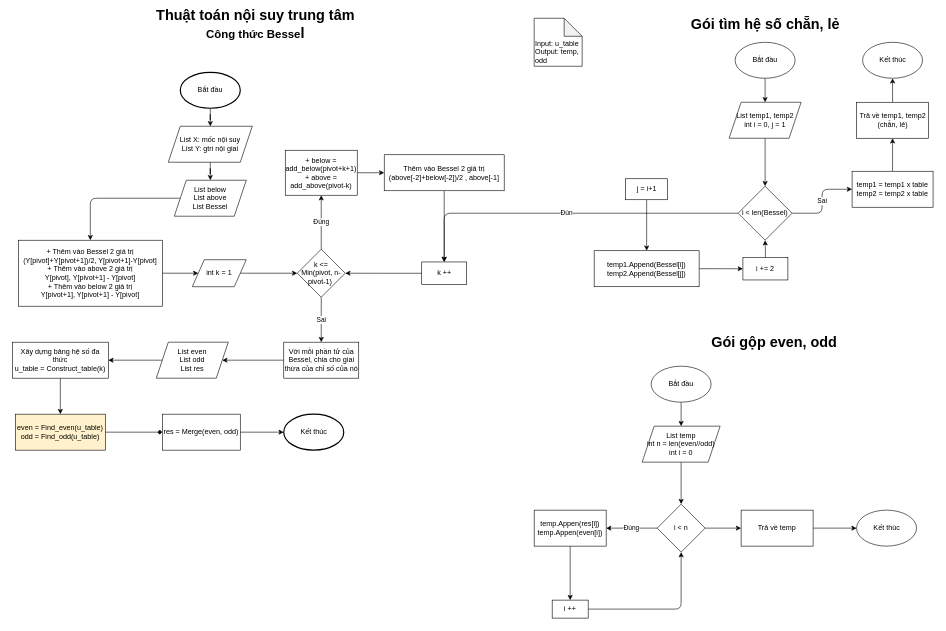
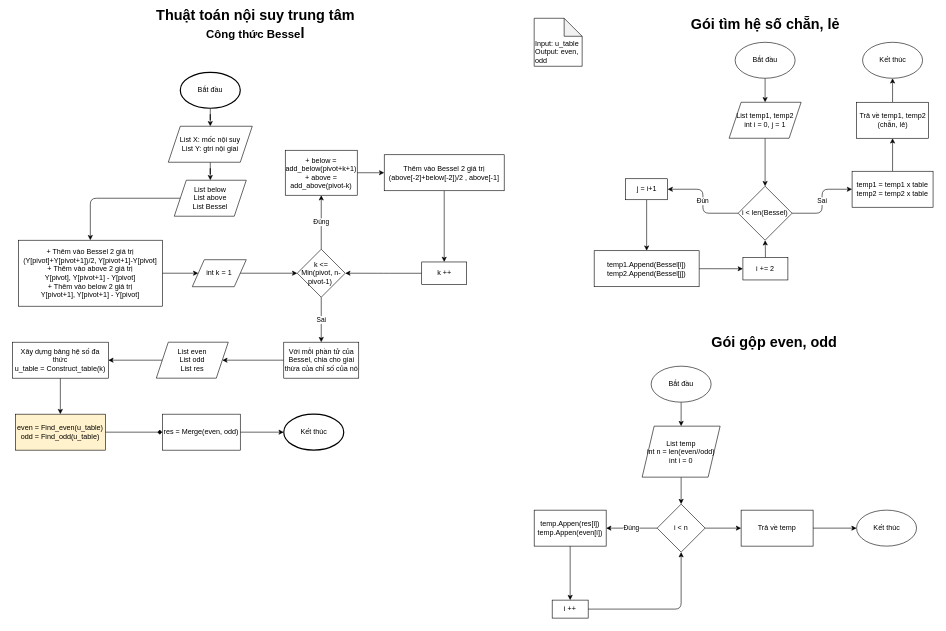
(559, 47) -> (559, 47)
(576, 213) -> (703, 199)
(681, 444) -> (681, 452)
